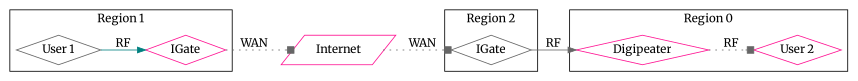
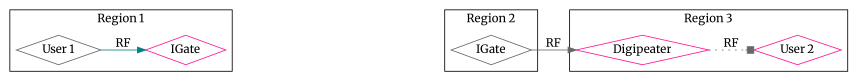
(709, 19) -> (709, 19)
(338, 50) -> none
